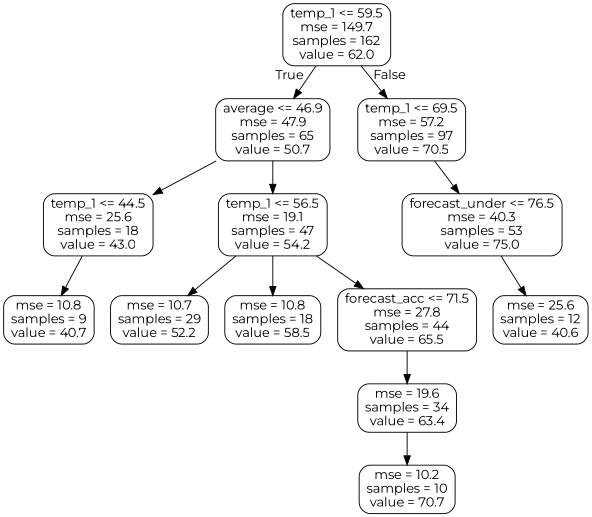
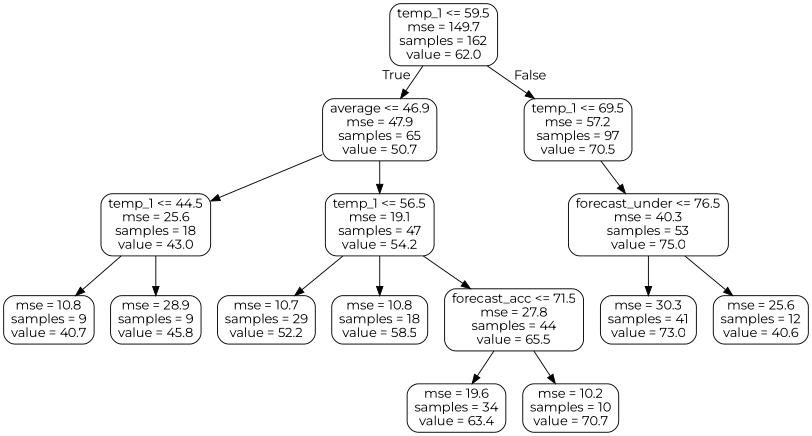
none -> (156, 320)
none -> (648, 320)
(407, 444) -> (542, 363)
